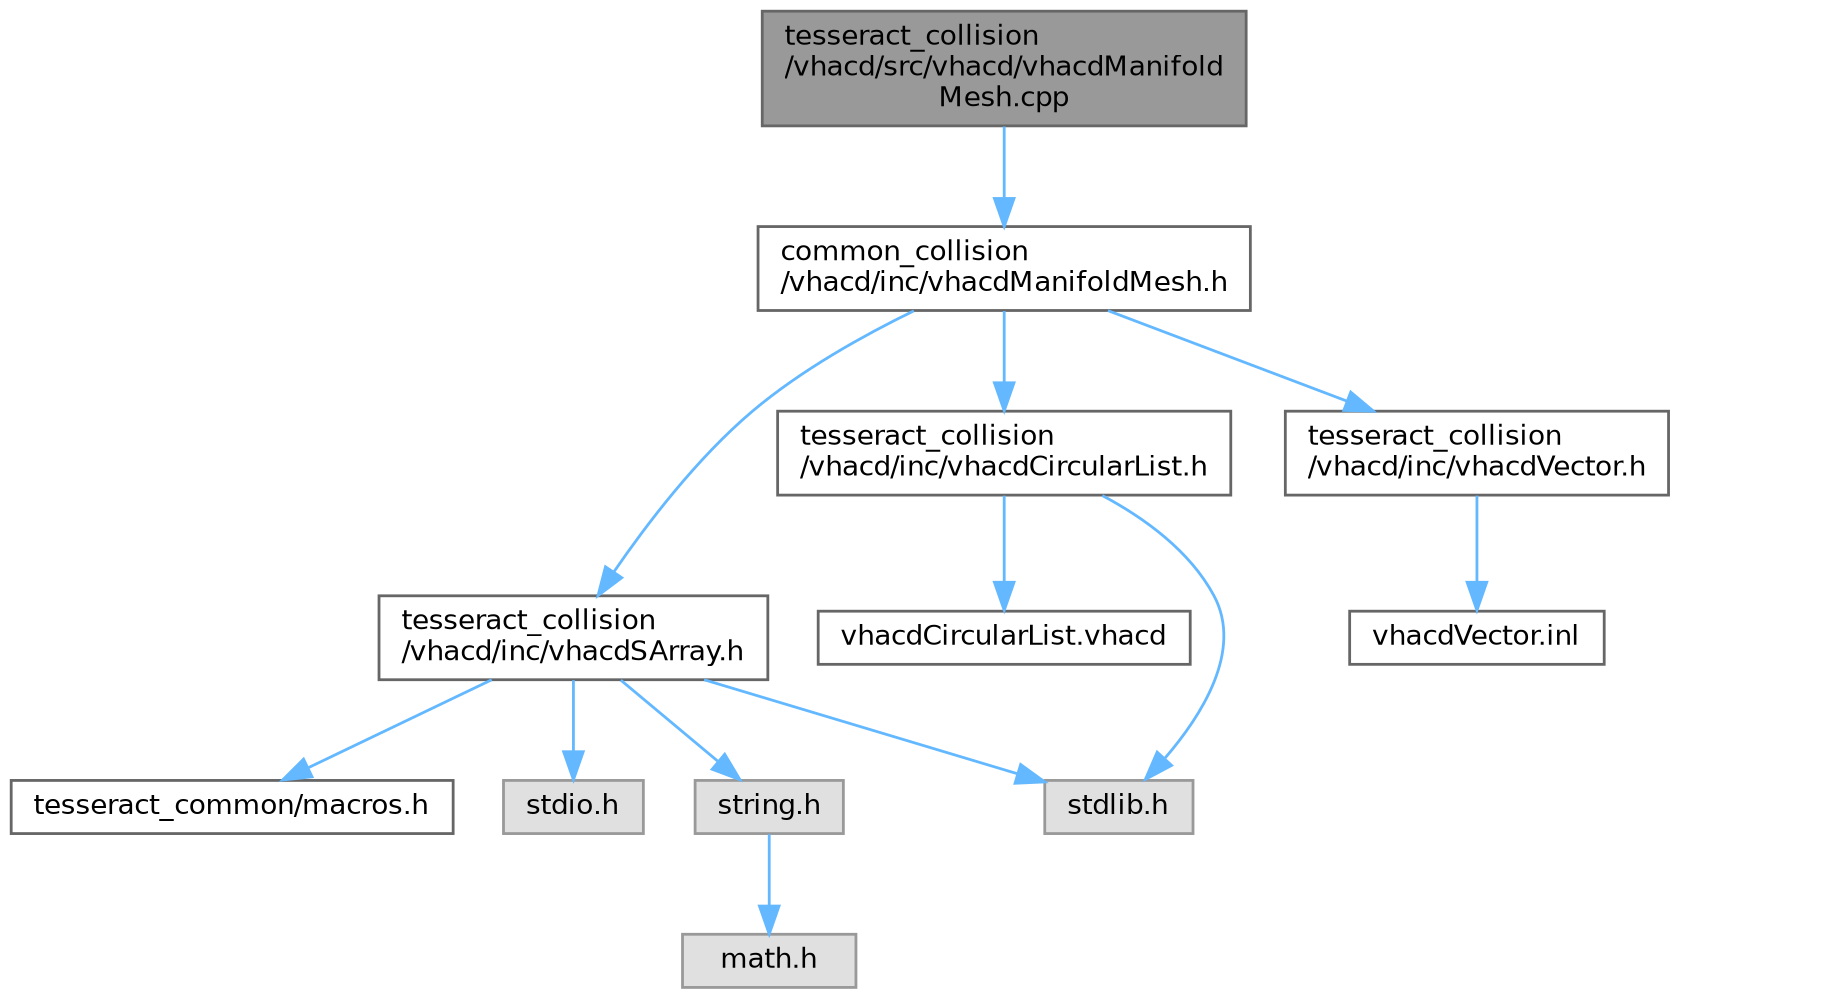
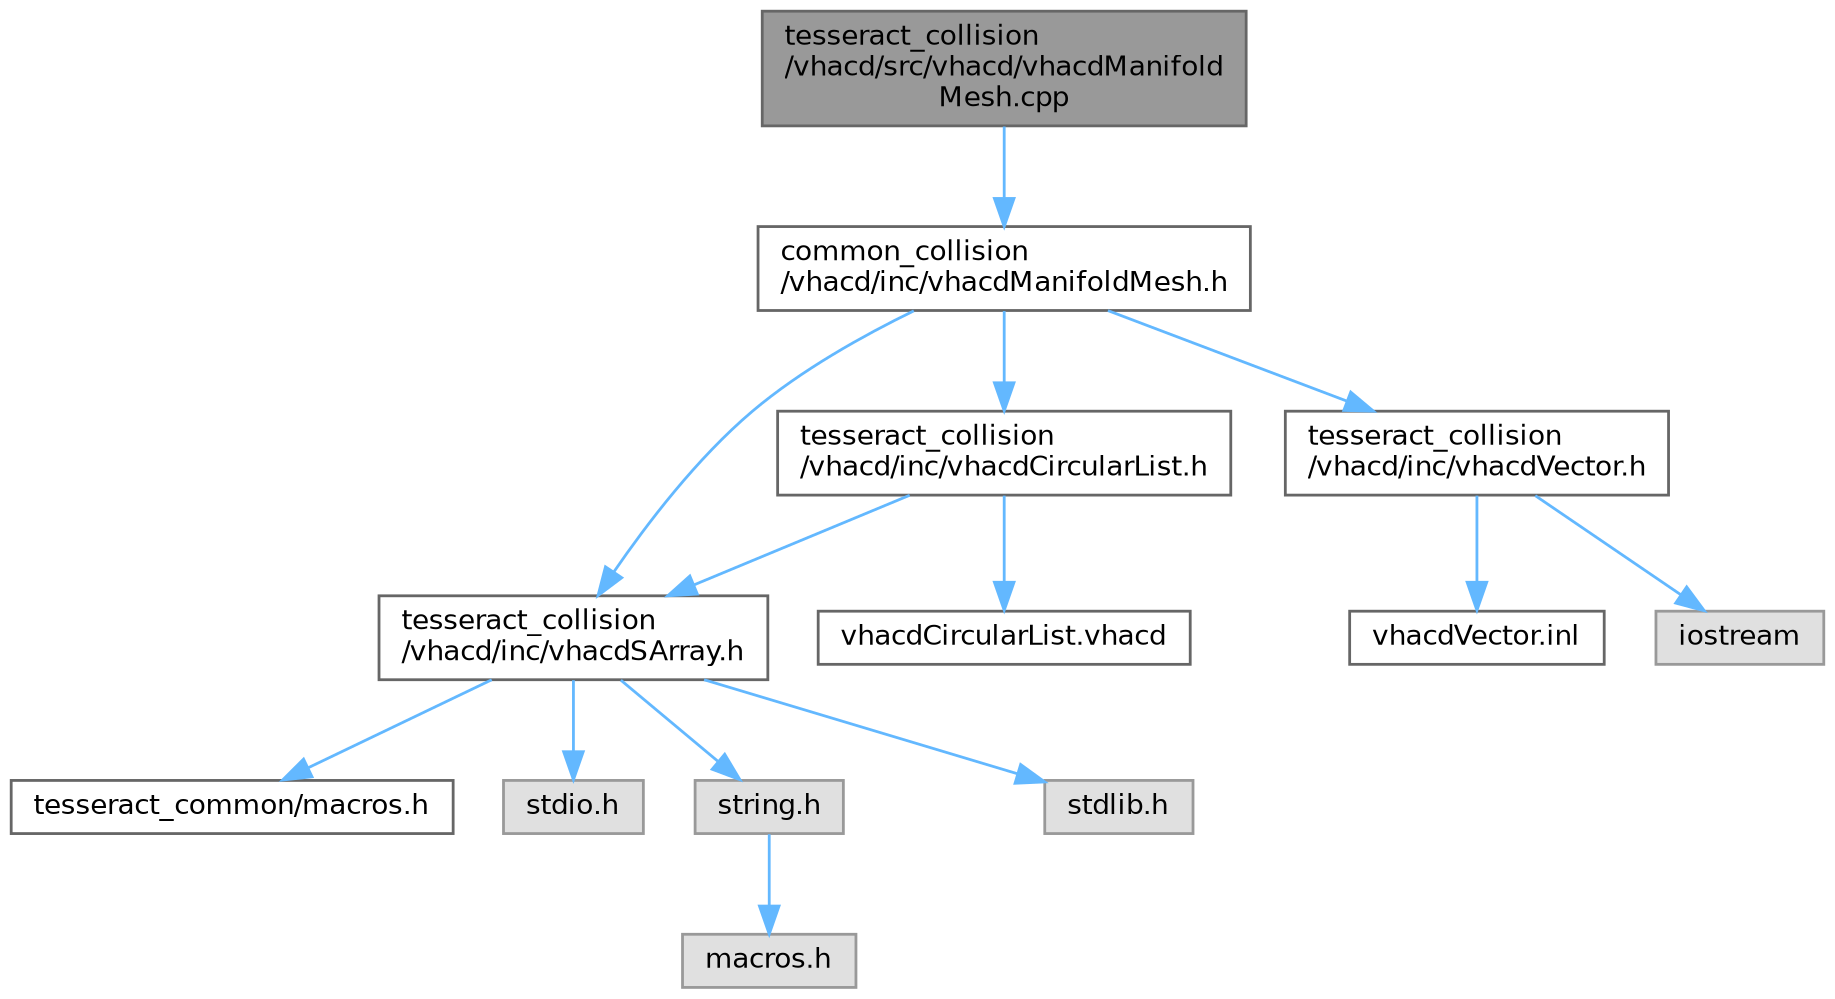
(1219, 609) -> (802, 540)
none -> (1740, 638)
(769, 961) -> (769, 961)
